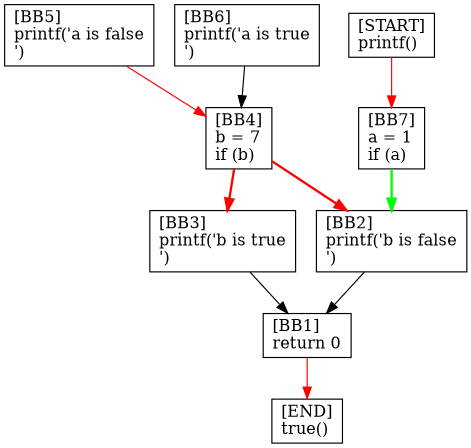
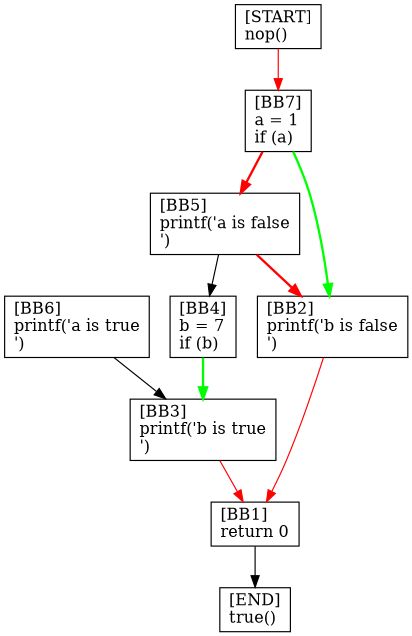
(392, 35) -> (278, 27)
(243, 81) -> (135, 374)
(161, 88) -> (215, 270)
none -> (254, 167)
(304, 183) -> (274, 271)
(232, 184) -> (203, 372)
(265, 288) -> (229, 476)
(350, 288) -> (300, 426)
(307, 372) -> (255, 561)
